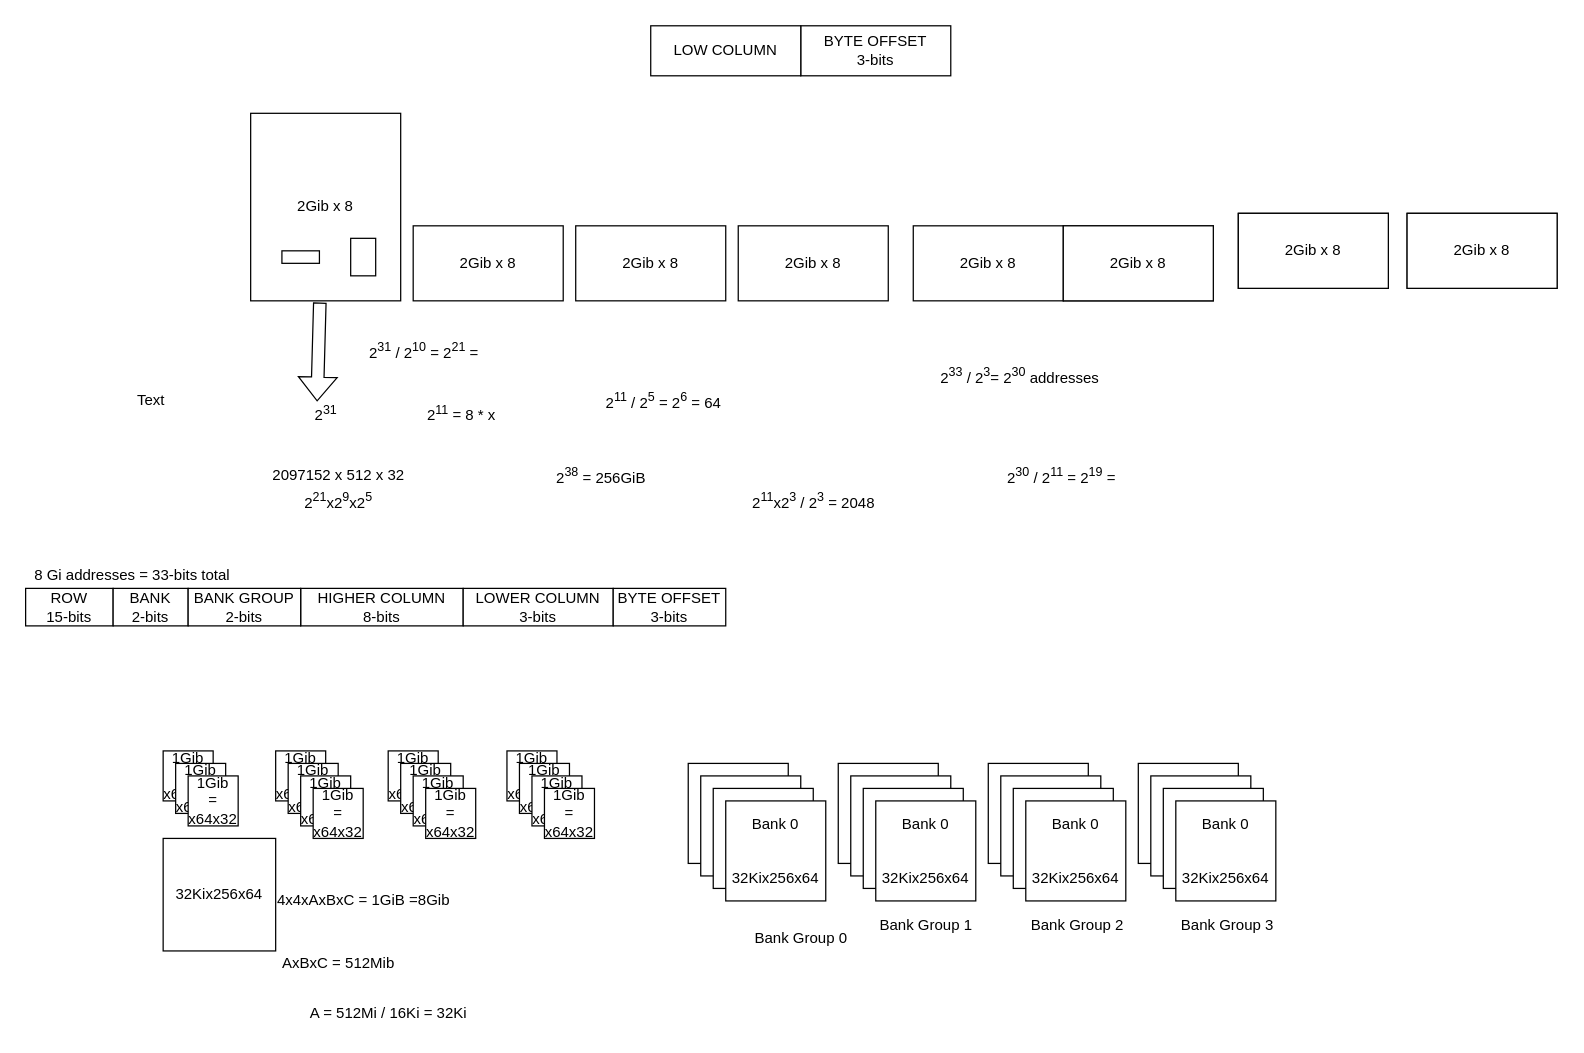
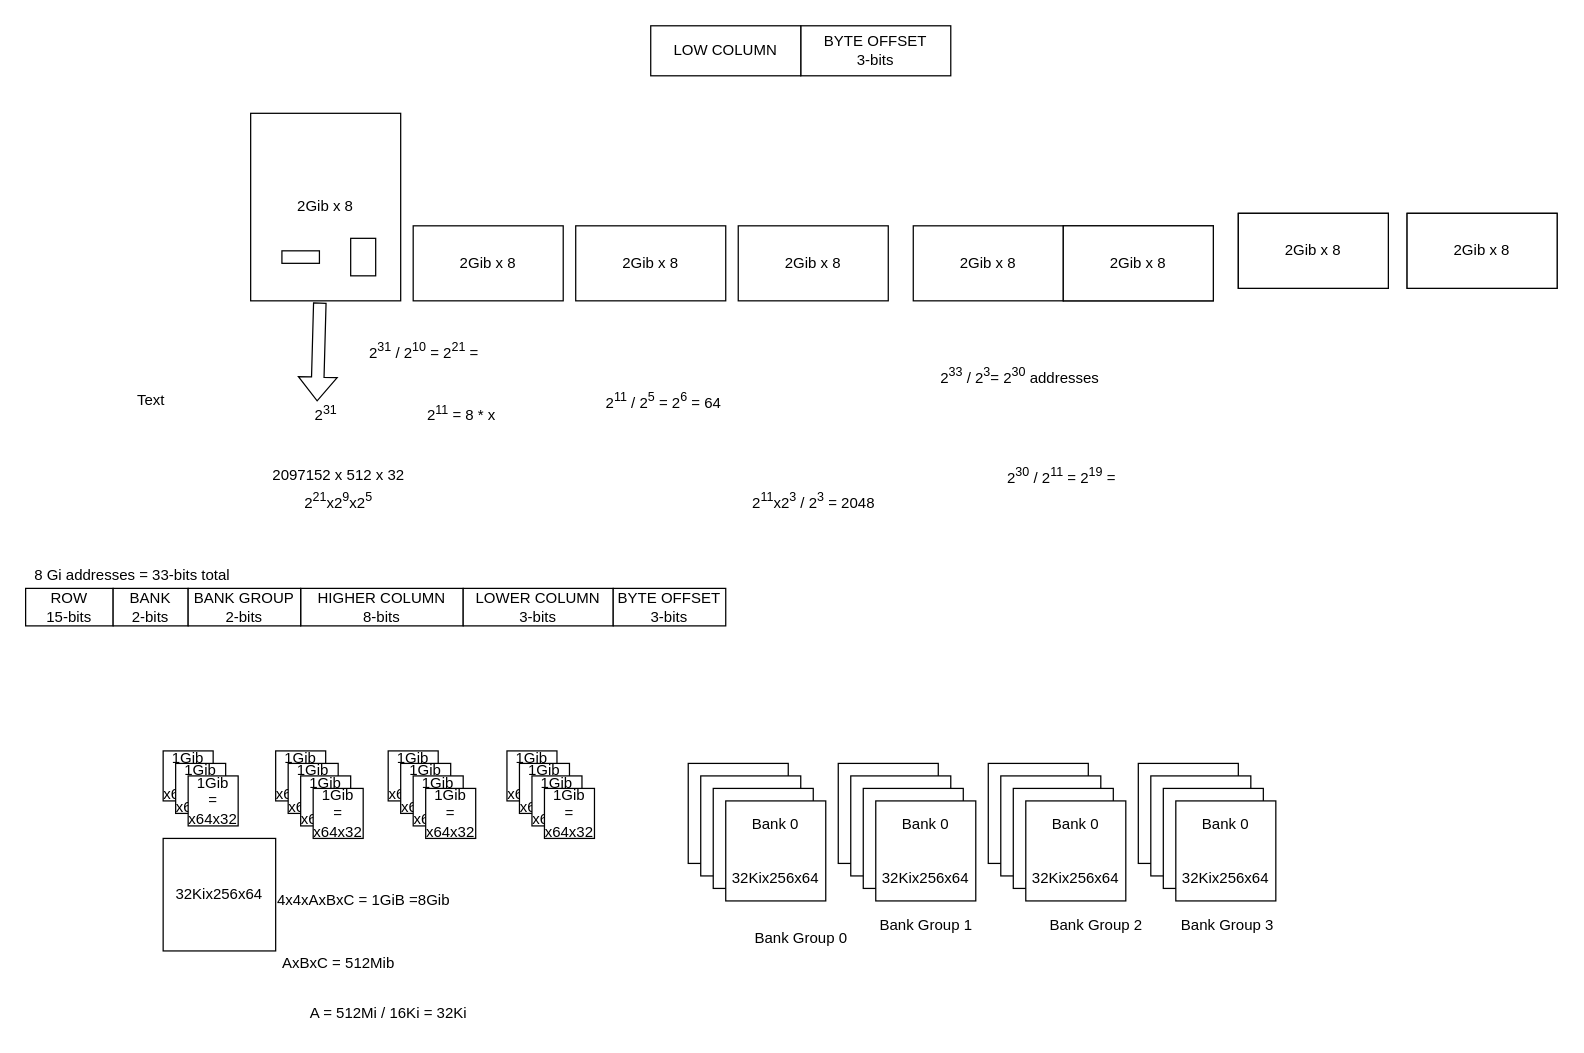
(601, 476) -> none
(1077, 926) -> (1096, 926)
